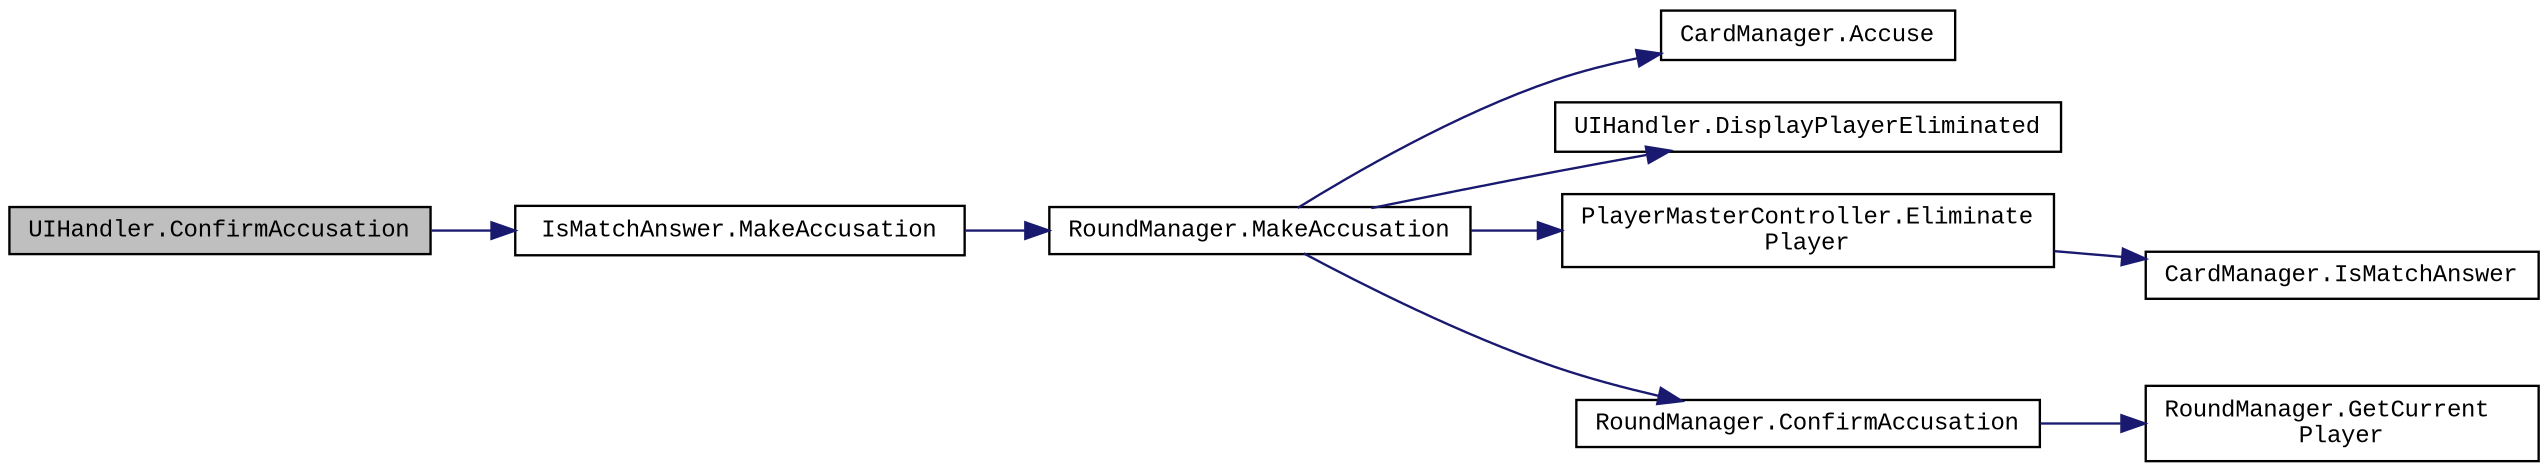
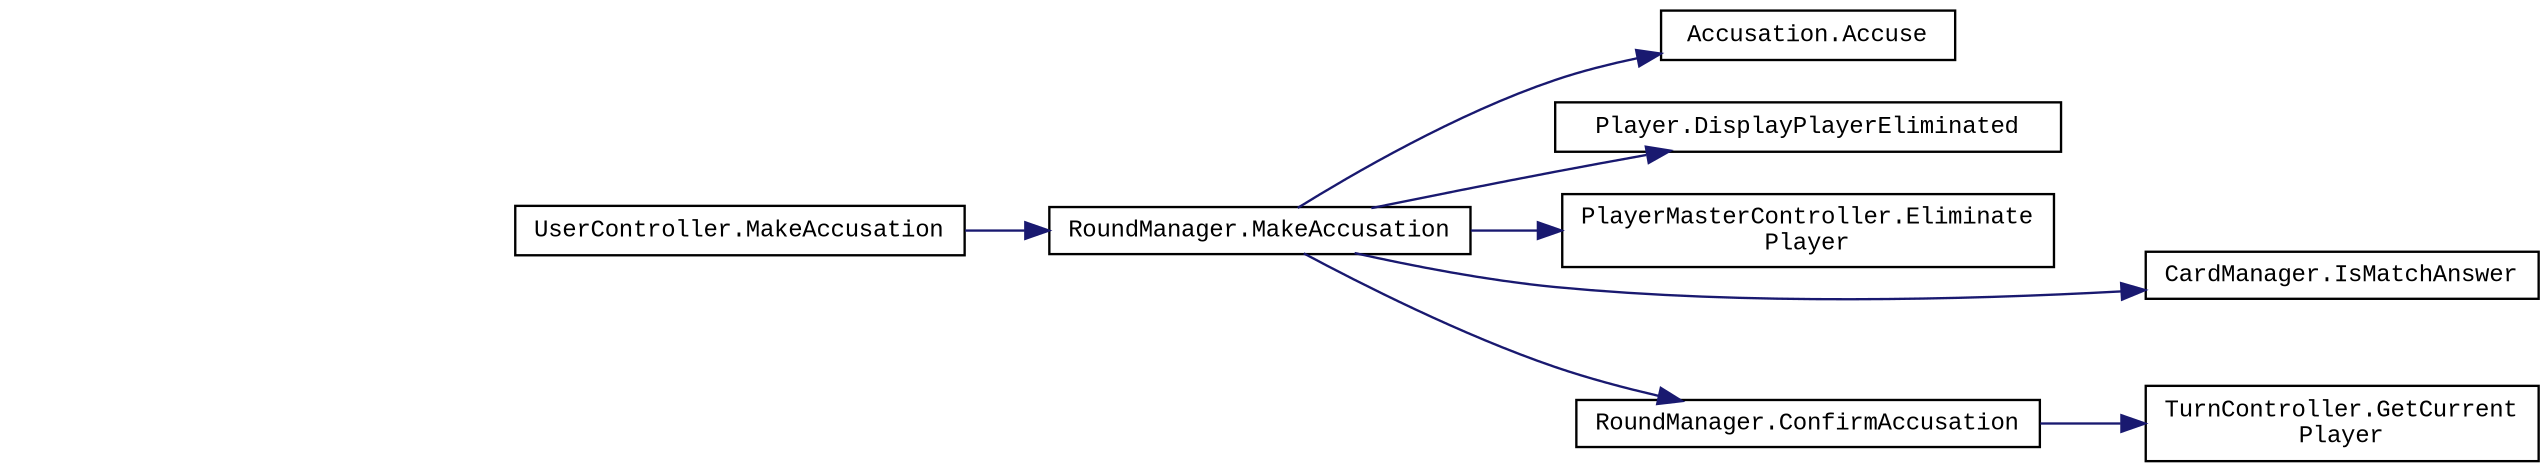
(1808, 35) -> (1808, 35)
(1808, 127) -> (1808, 127)
(220, 231) -> none
(740, 231) -> (740, 231)
(2088, 254) -> (1736, 298)
(2342, 424) -> (2342, 424)
